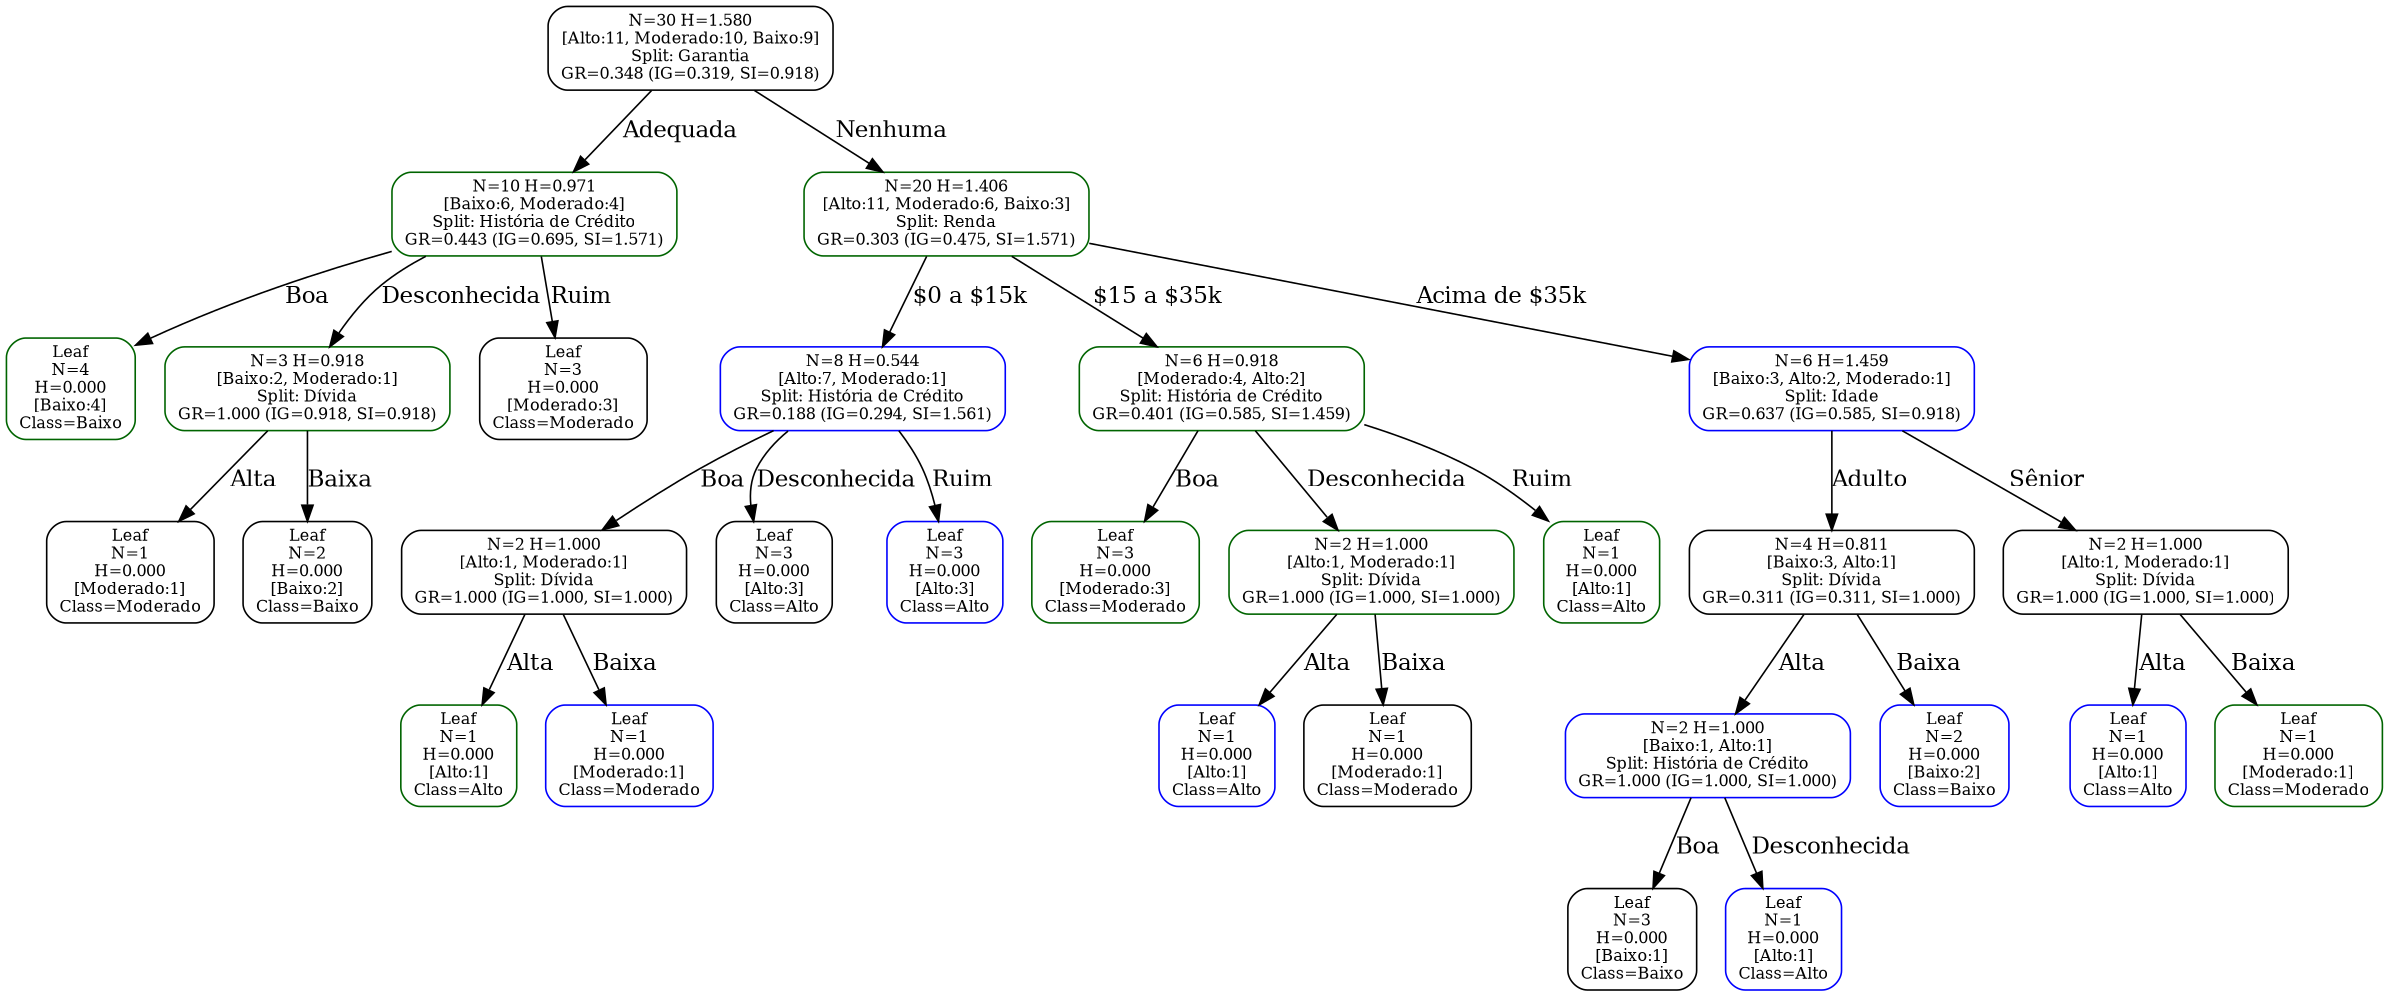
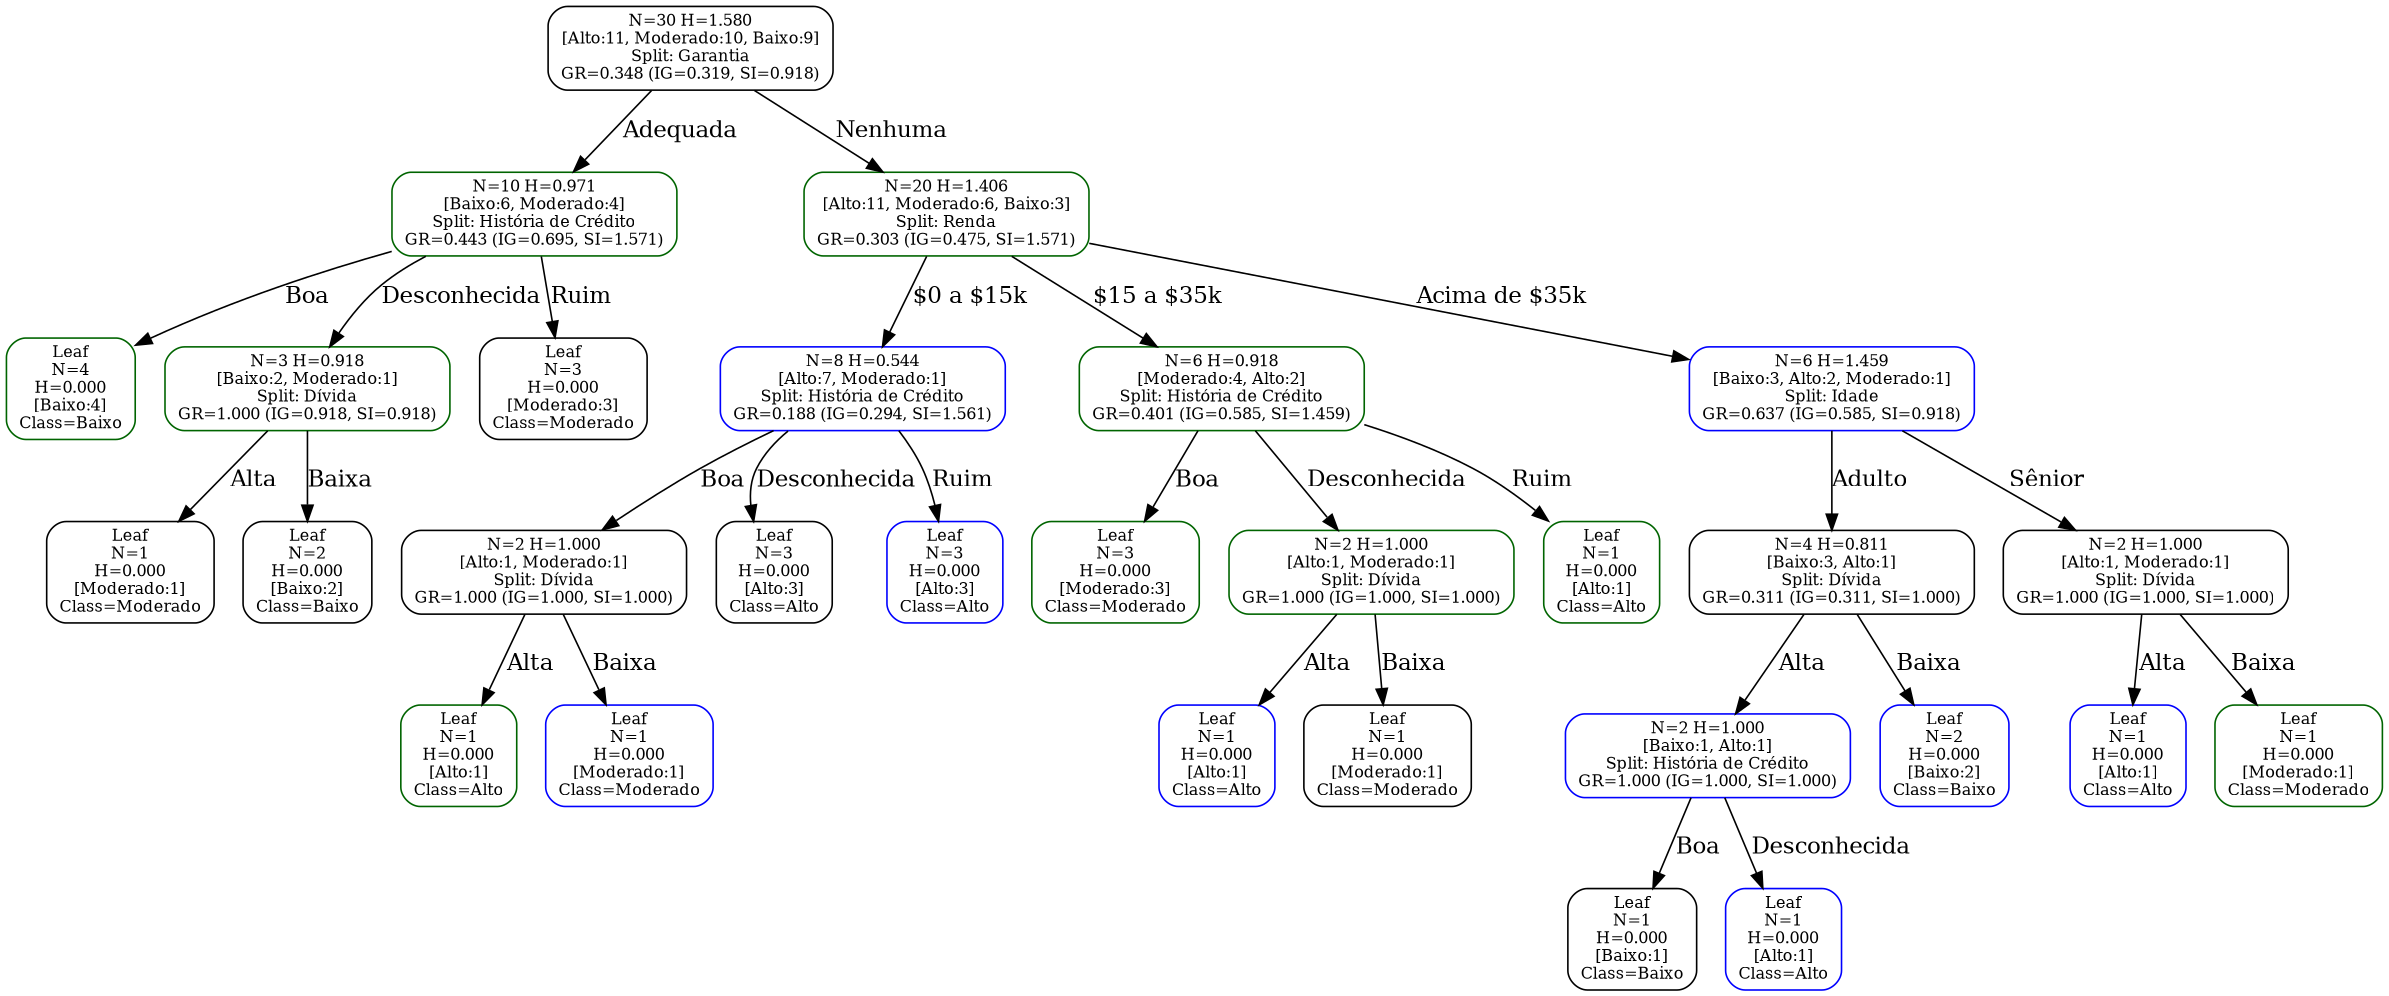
(1632, 939) -> (1632, 939)
